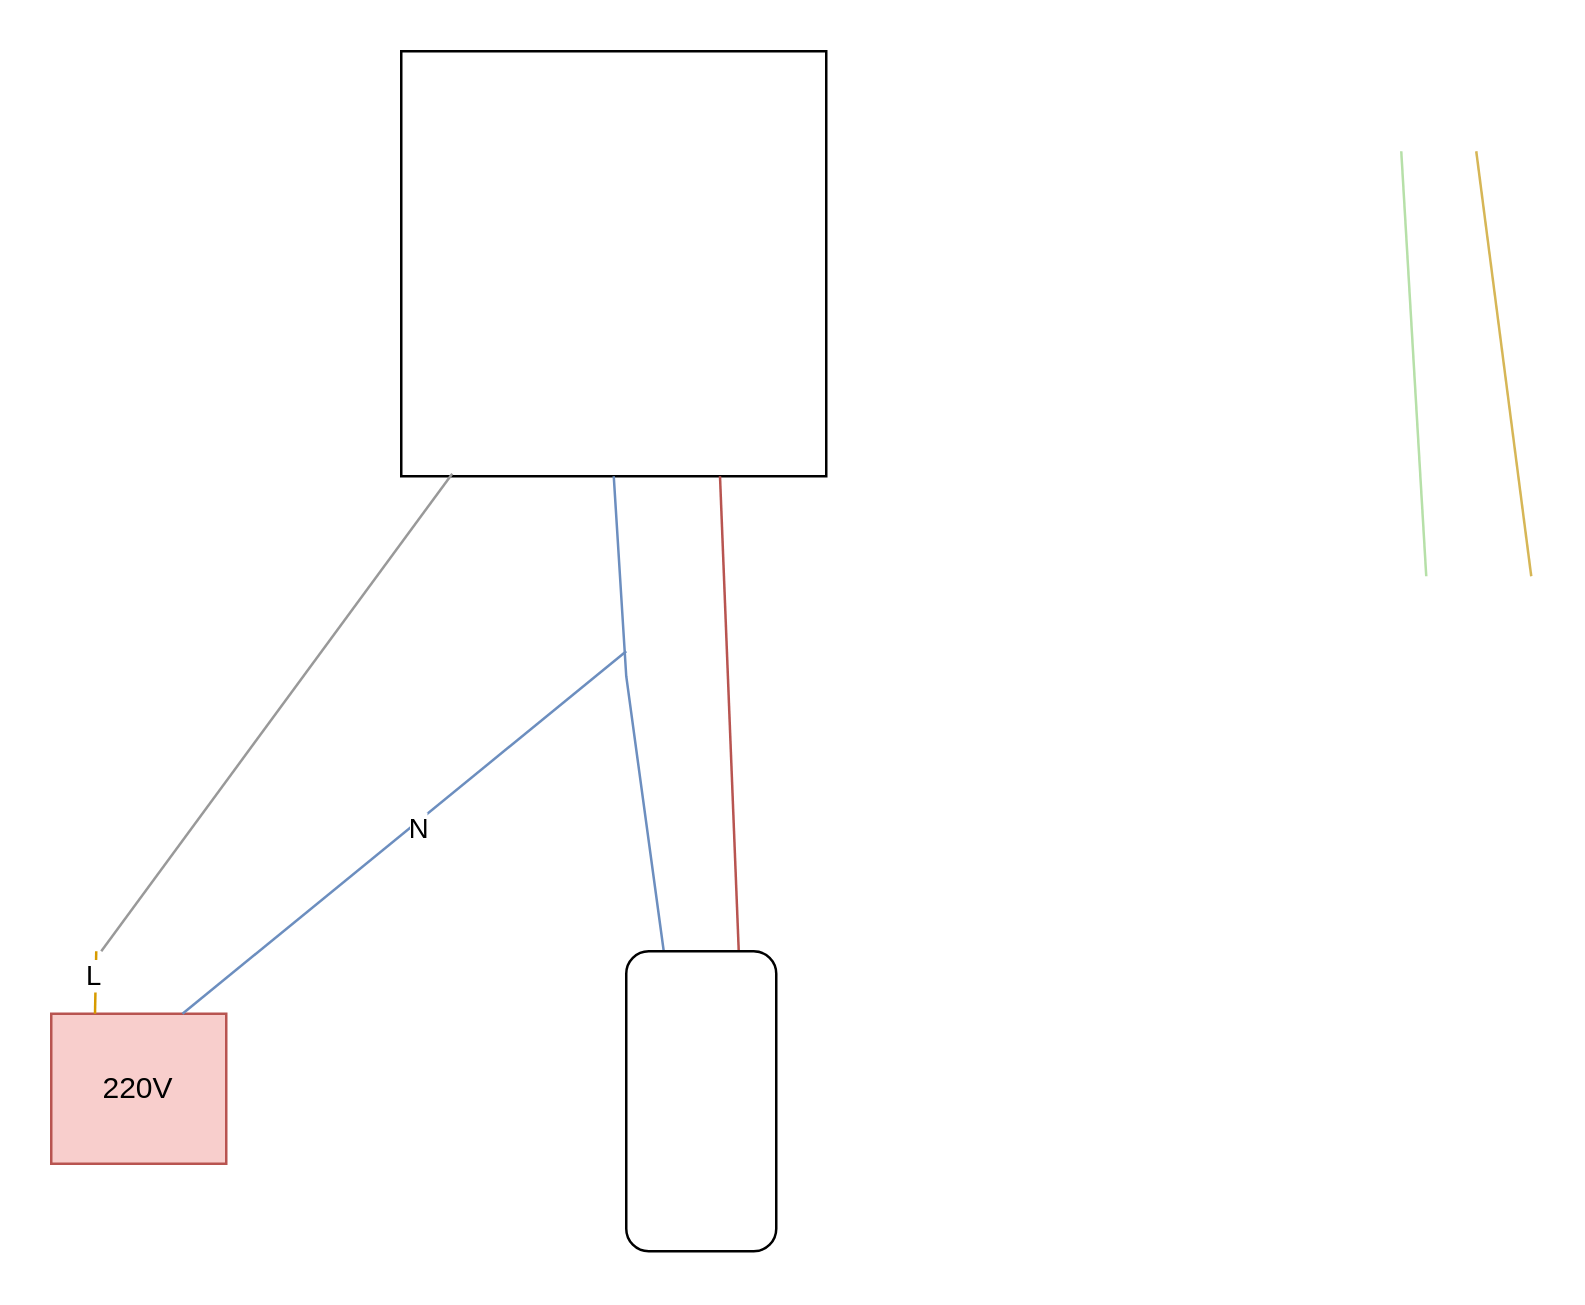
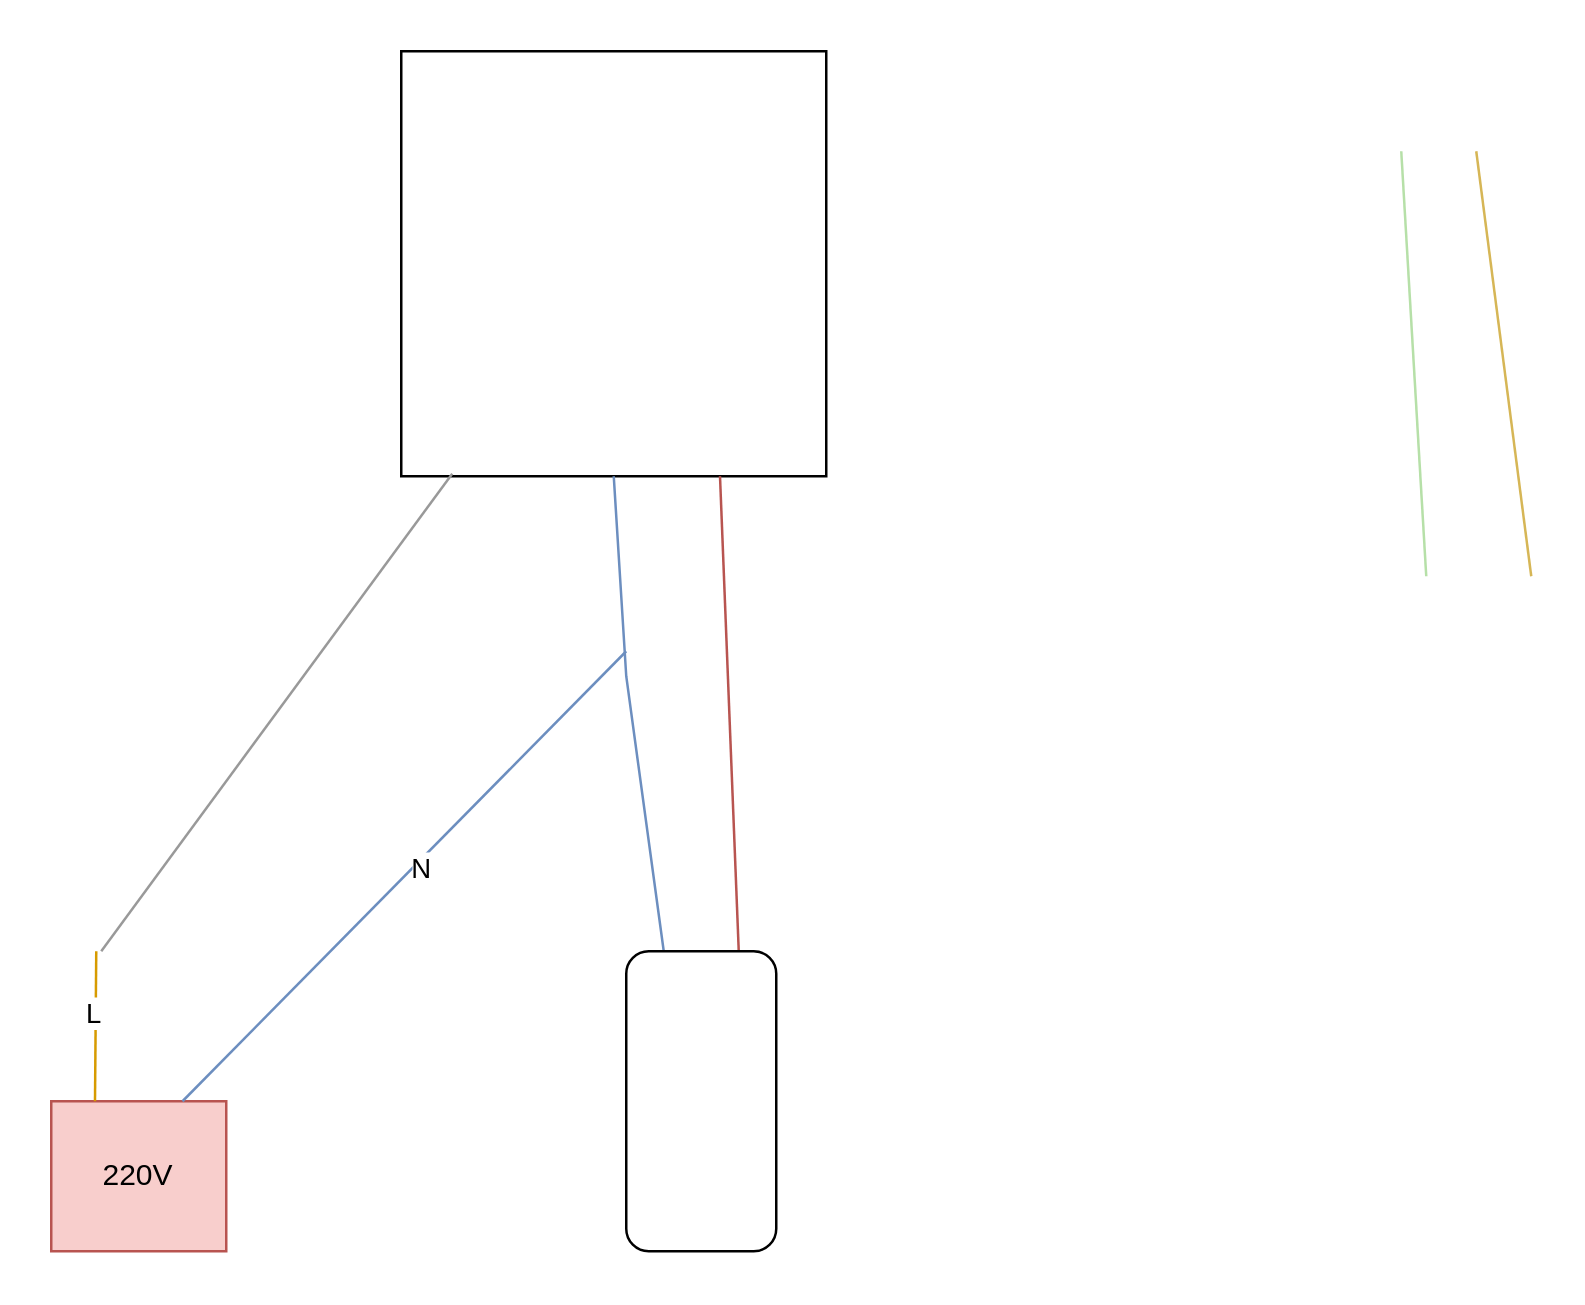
(139, 1089) -> (139, 1176)
